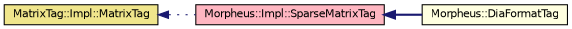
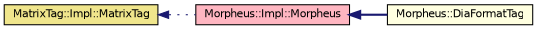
(290, 15) -> (273, 15)
